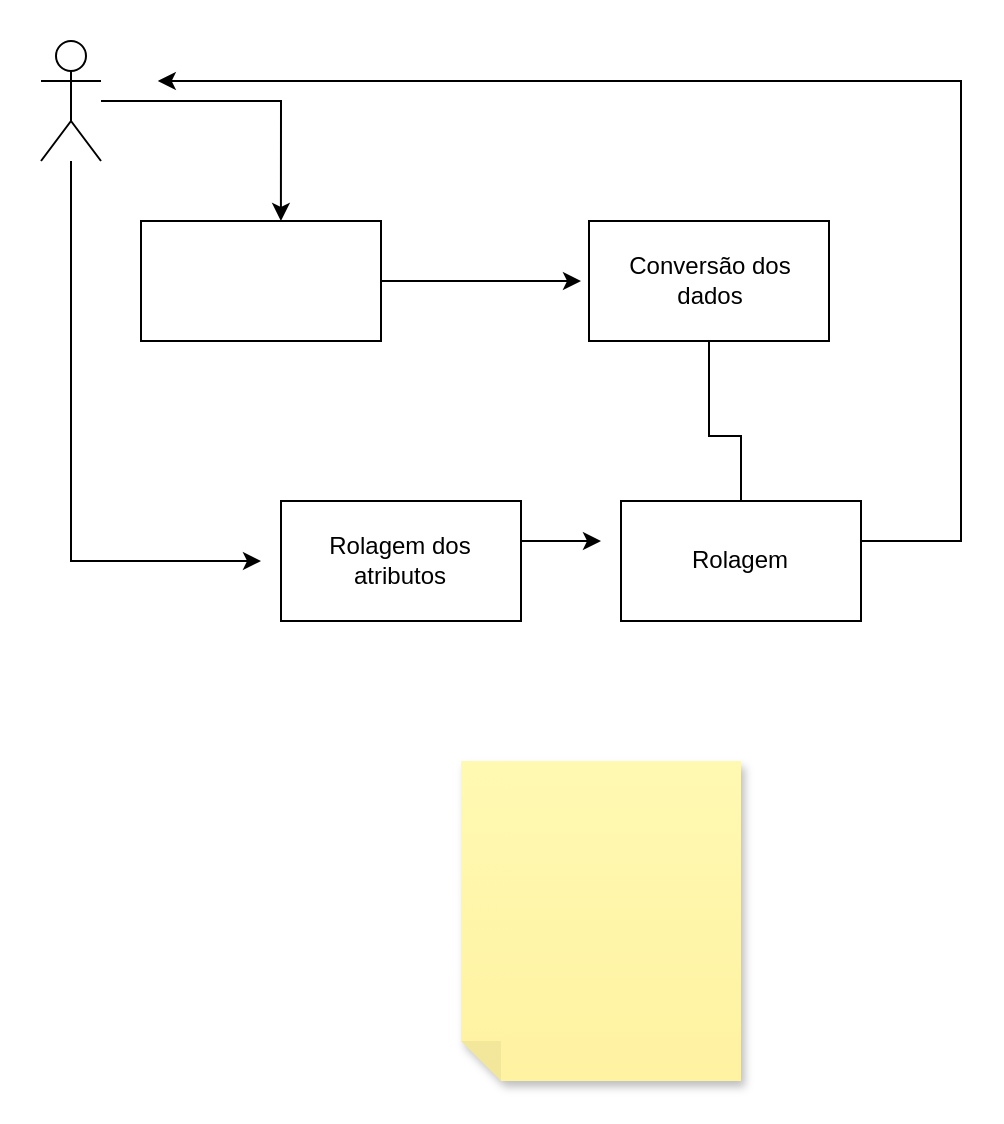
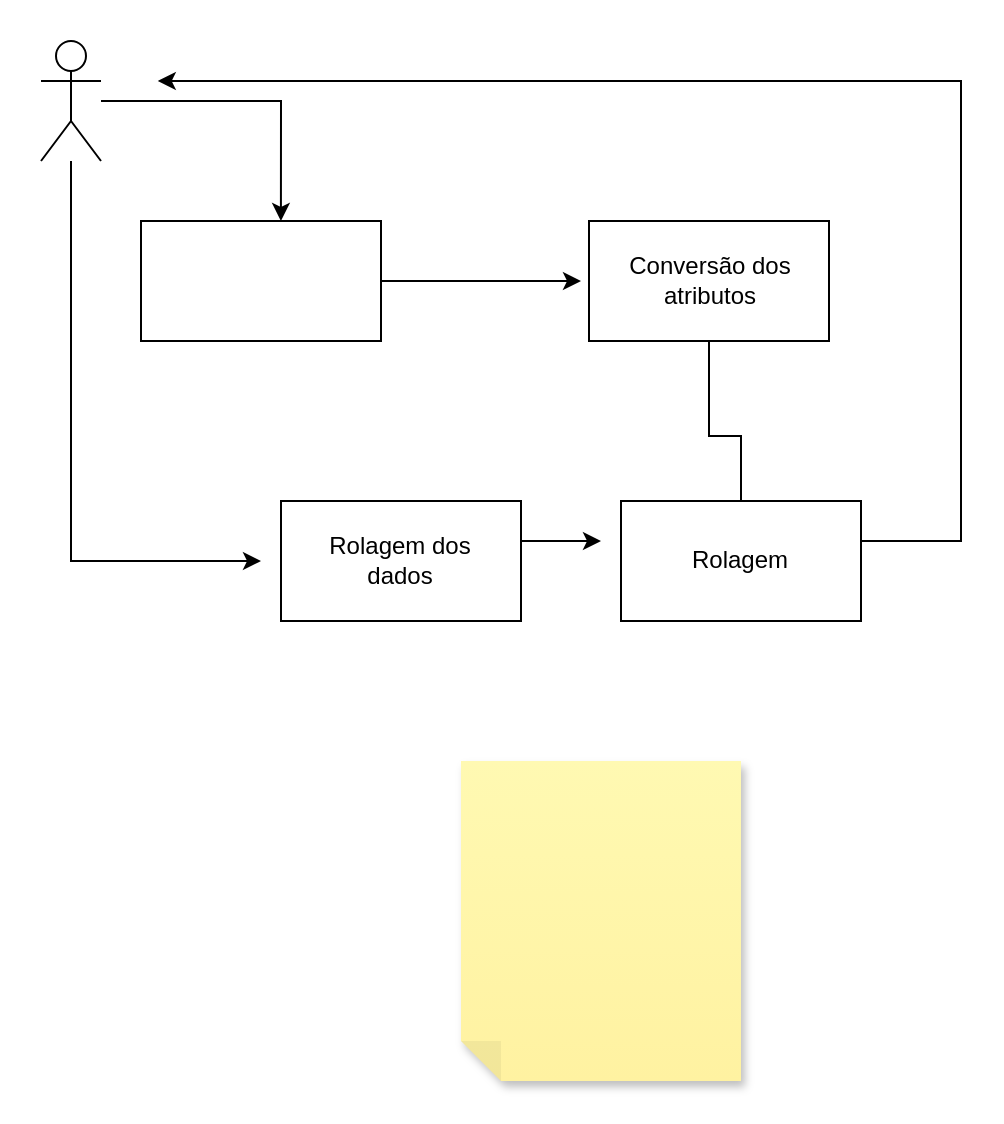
(711, 281) -> (711, 281)
(401, 561) -> (401, 561)
